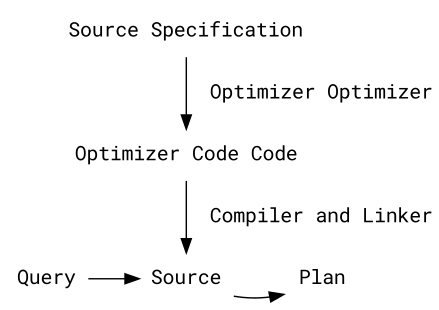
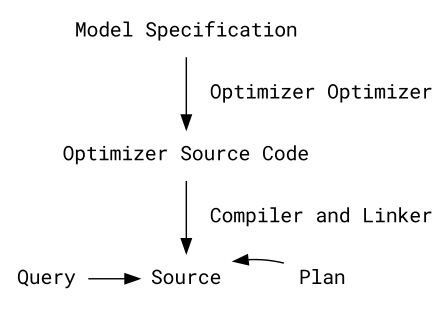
(186, 31) -> (186, 31)
(186, 155) -> (186, 155)
(252, 298) -> (266, 260)
